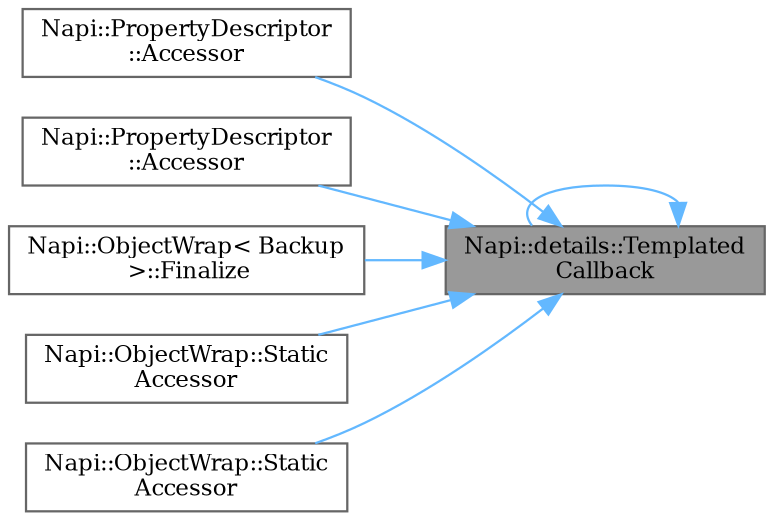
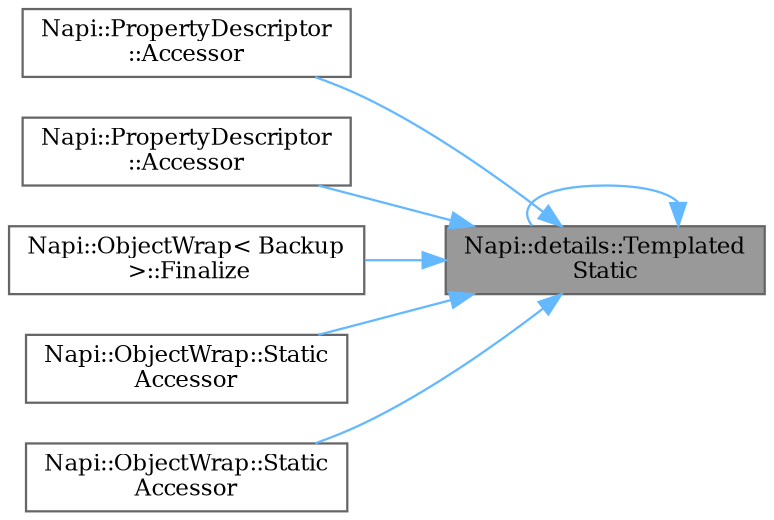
(605, 260) -> (605, 260)
